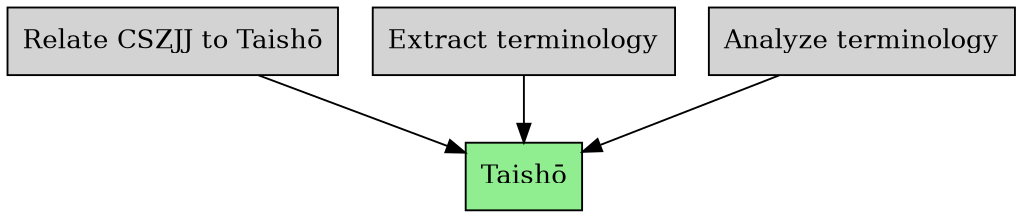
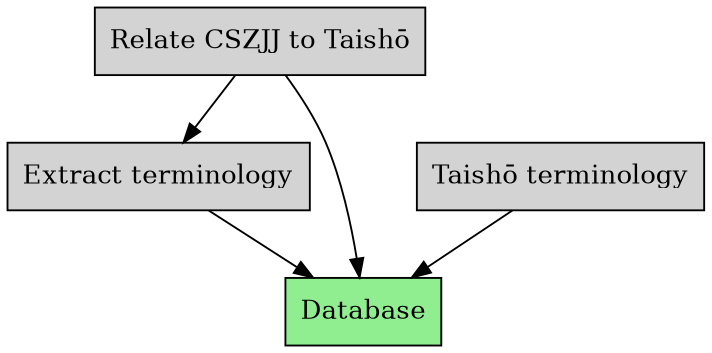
(862, 41) -> (561, 177)
none -> (215, 102)
(524, 177) -> (363, 312)
